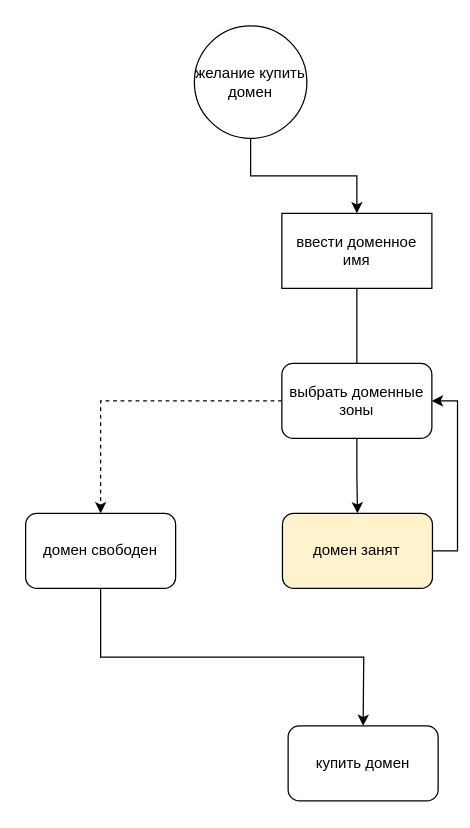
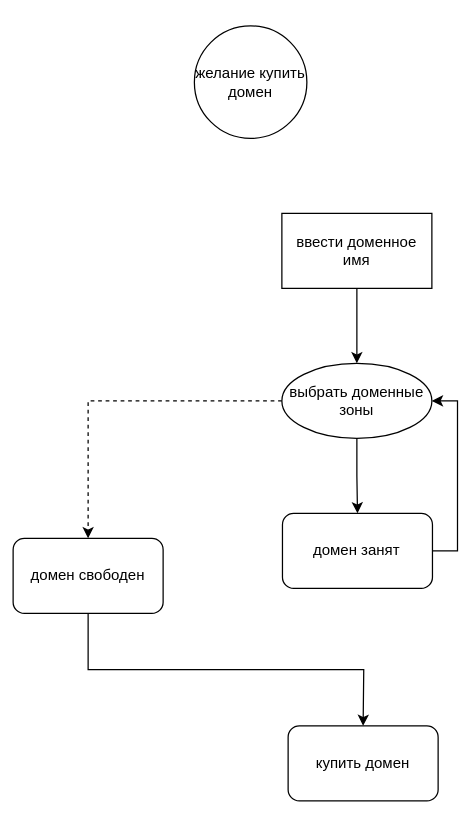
(300, 176) -> none
(357, 356) -> (357, 353)
(357, 401) -> (357, 401)
(101, 551) -> (88, 576)
(357, 551) -> (357, 551)
